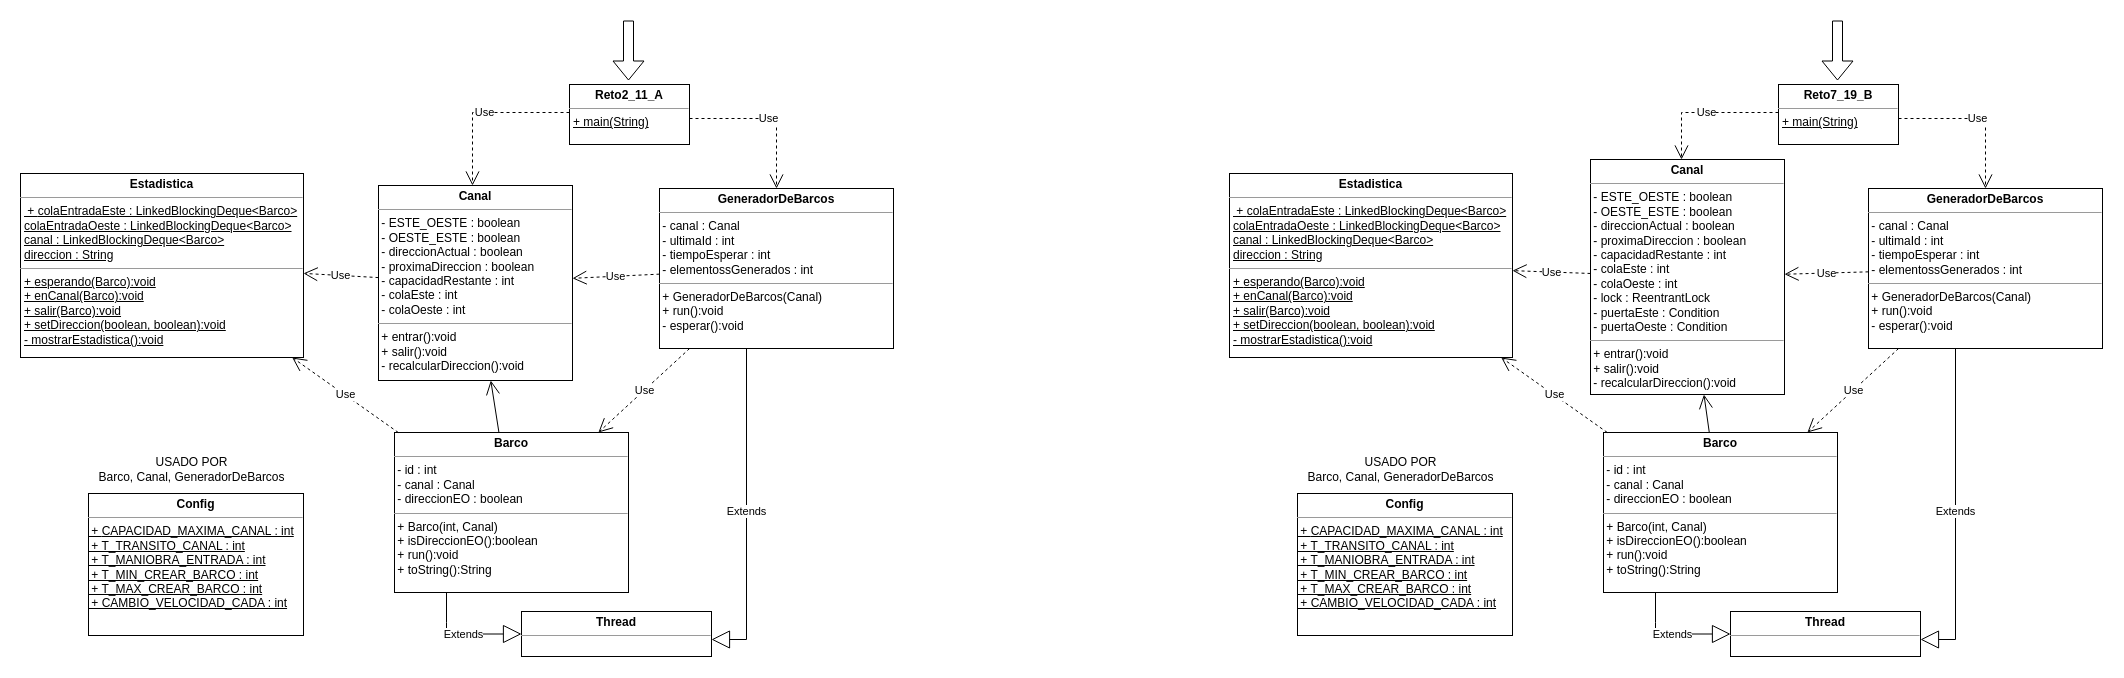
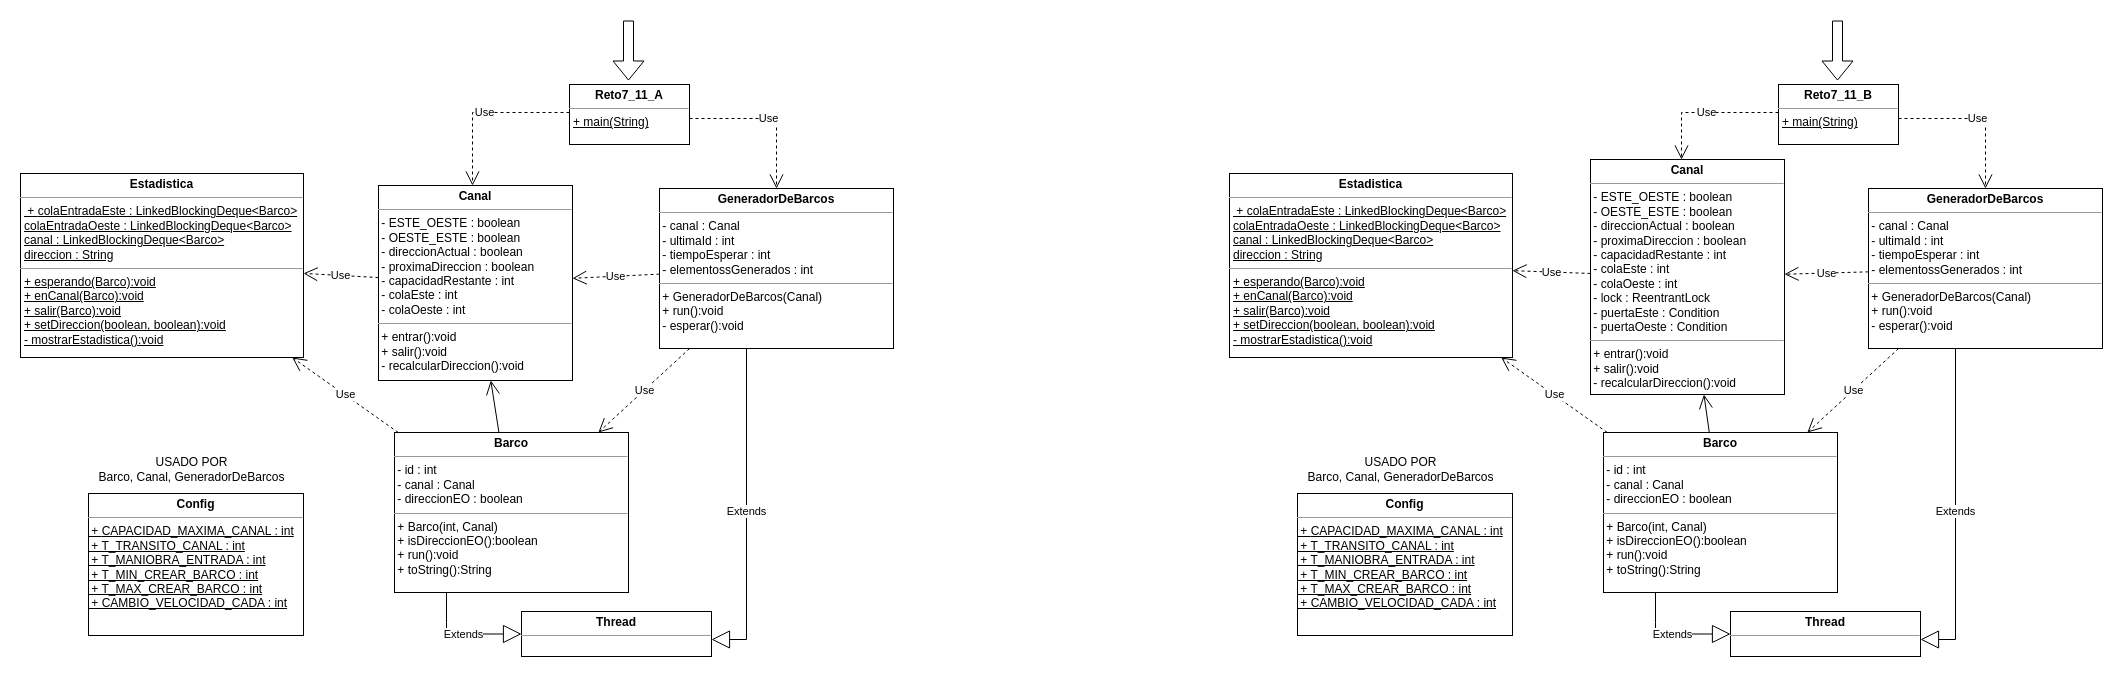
(612, 99) -> (612, 99)
(1821, 99) -> (1821, 99)
